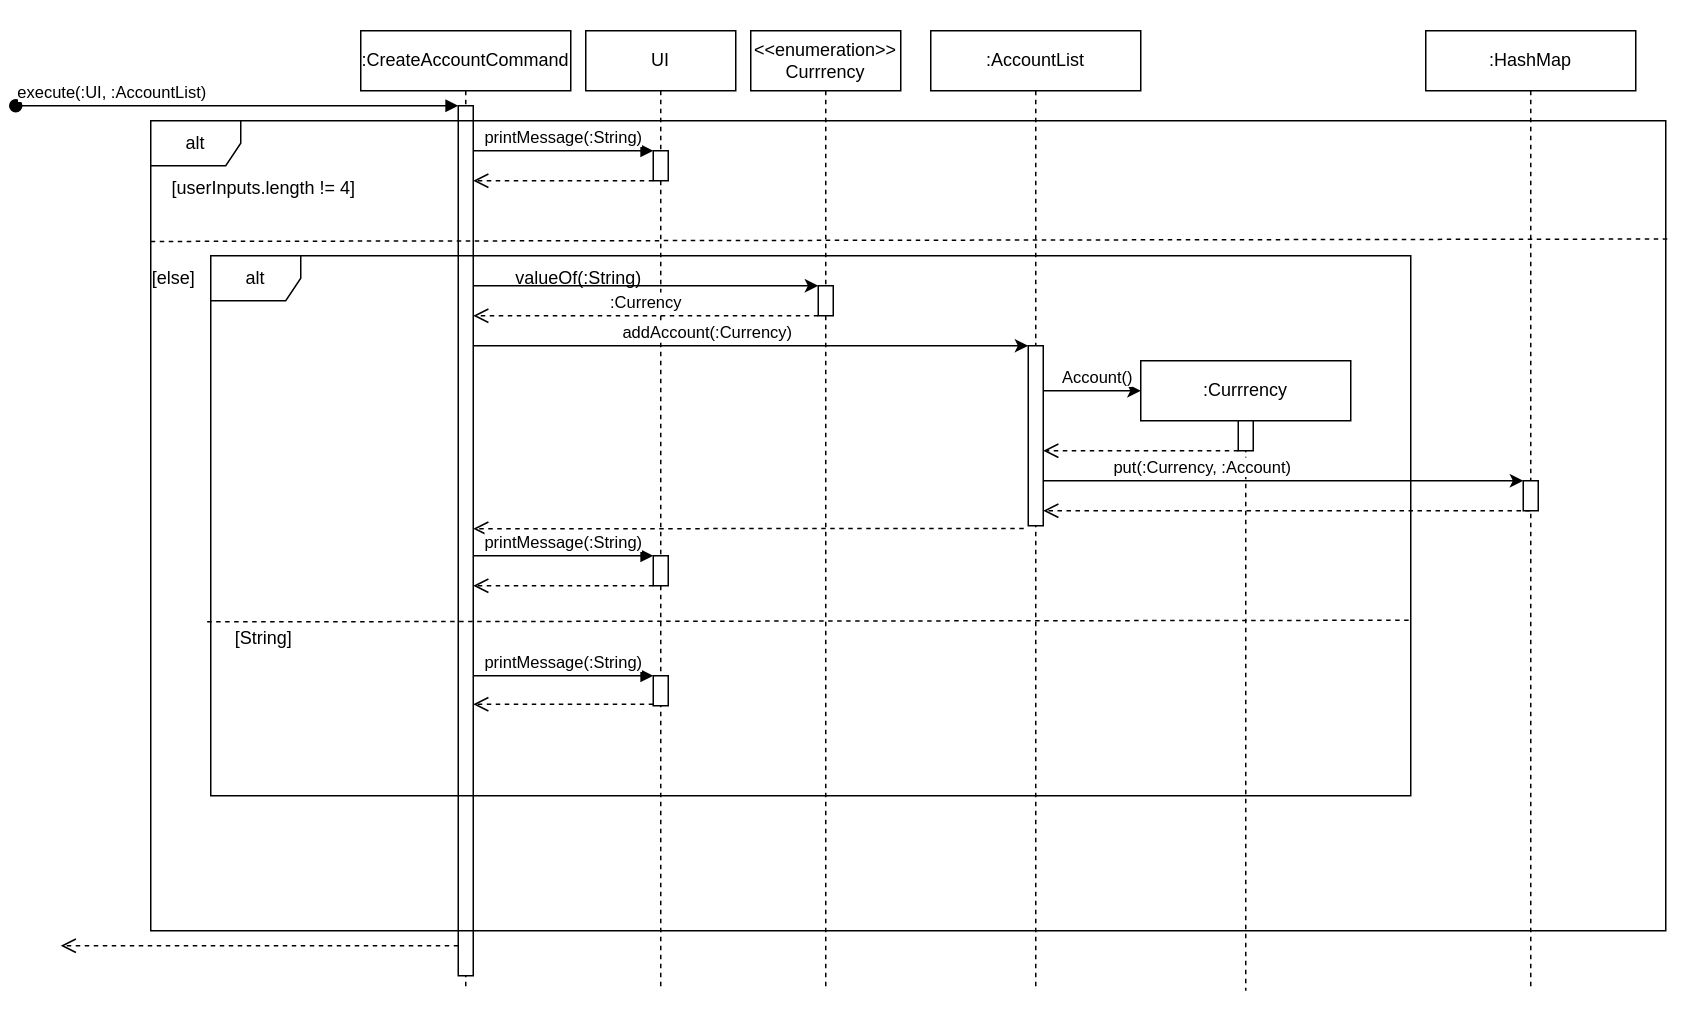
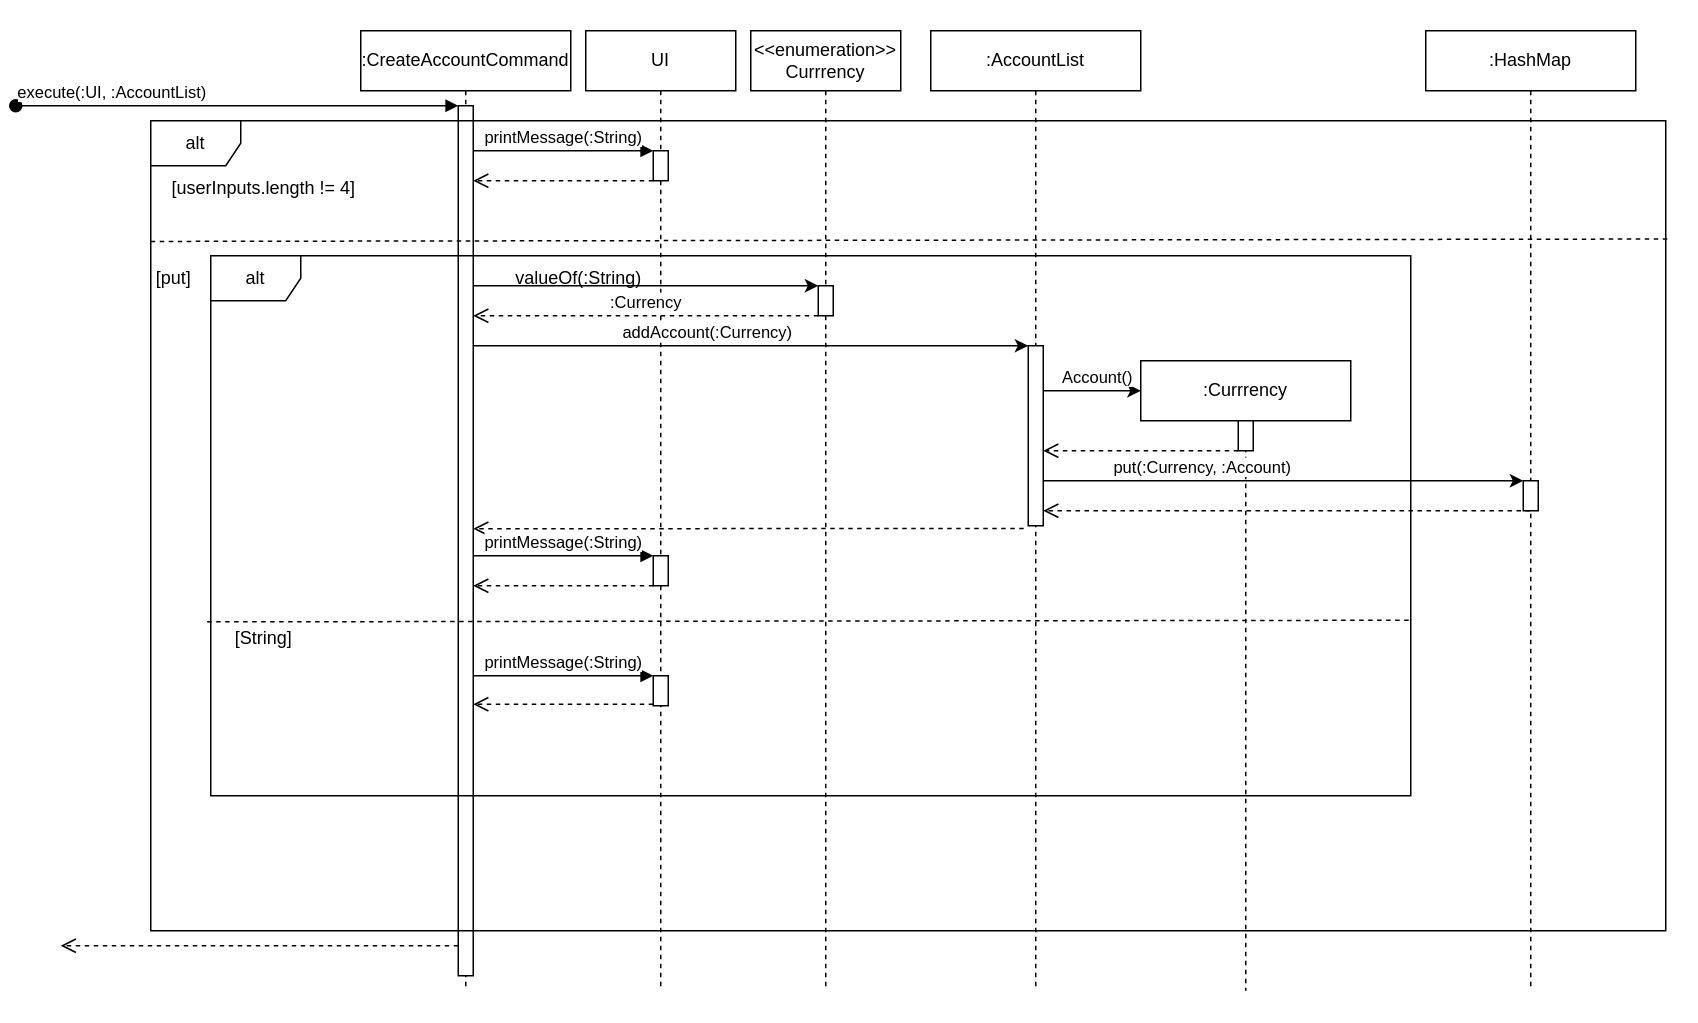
(174, 278) -> (174, 278)
